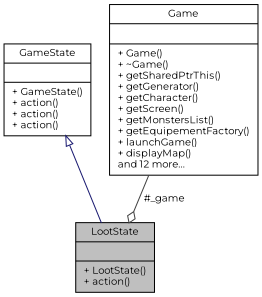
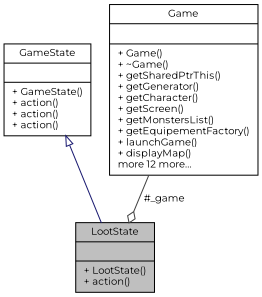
(151, 165) -> (155, 165)
